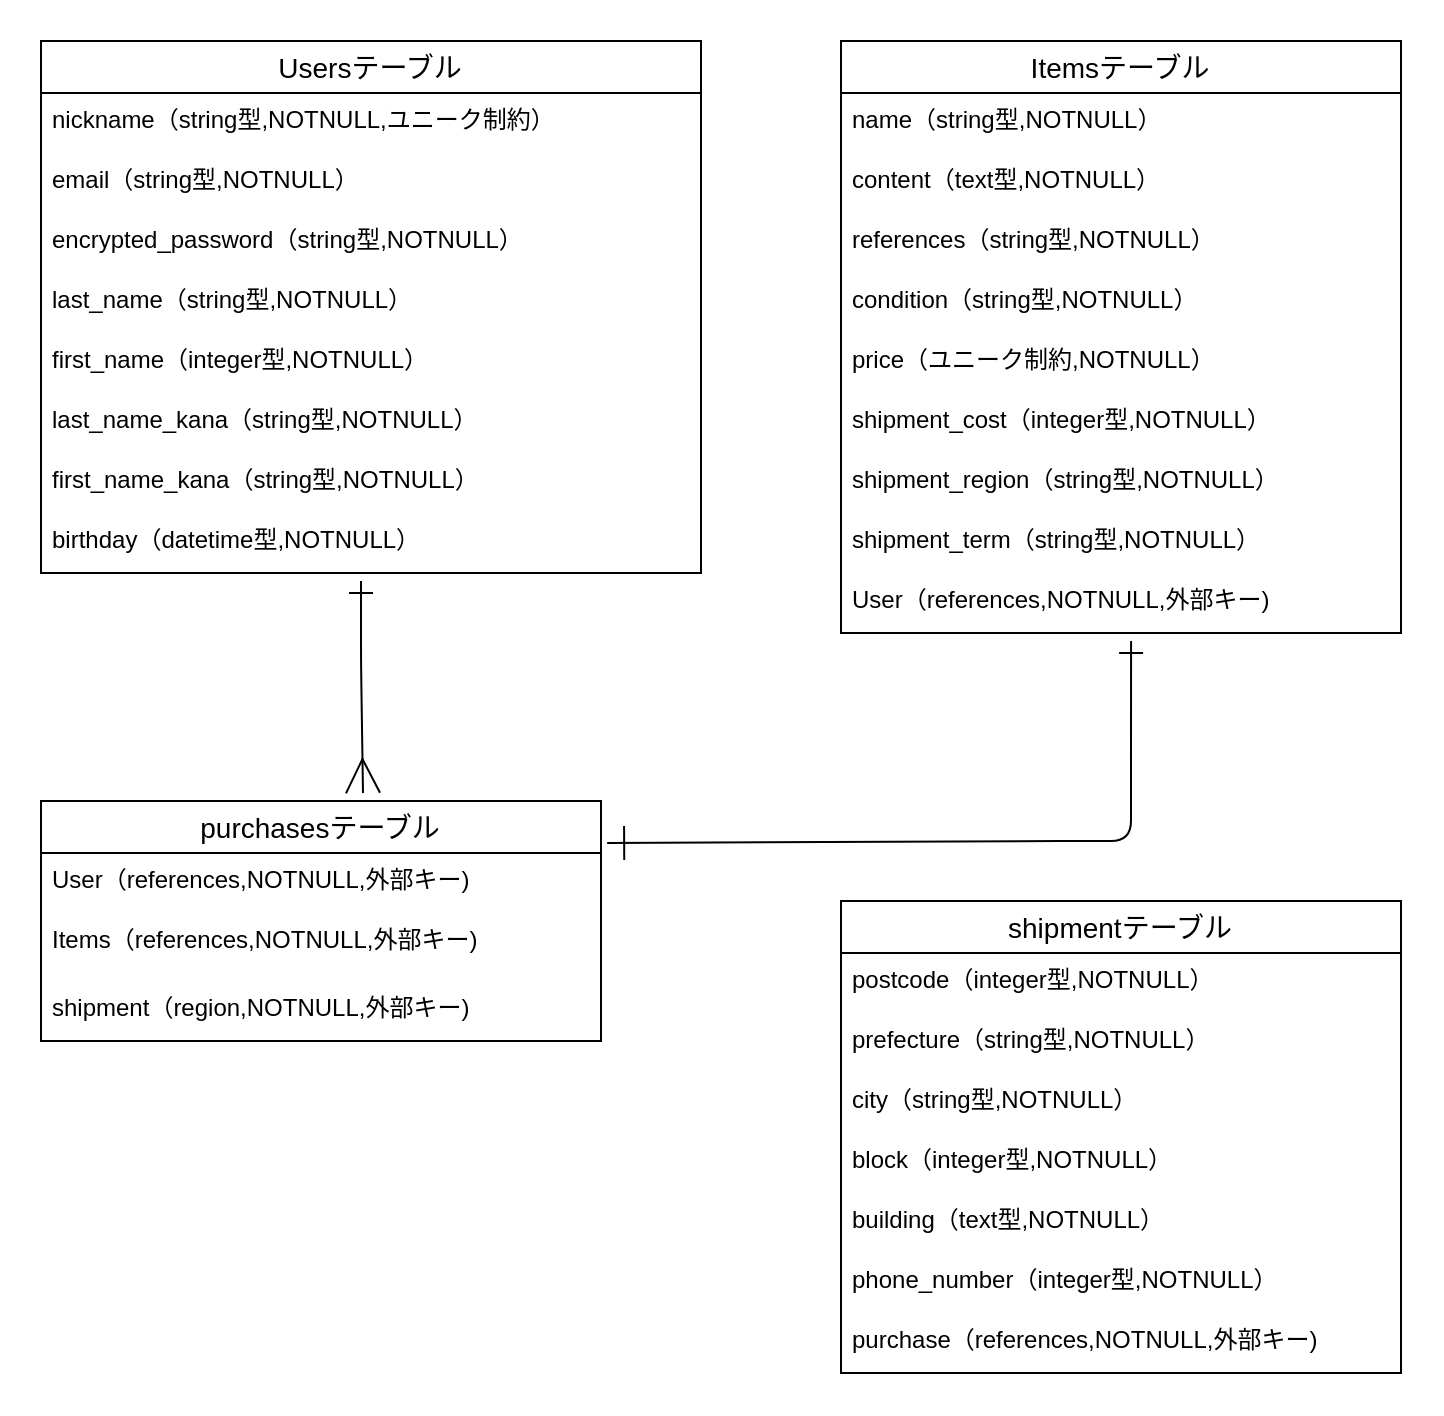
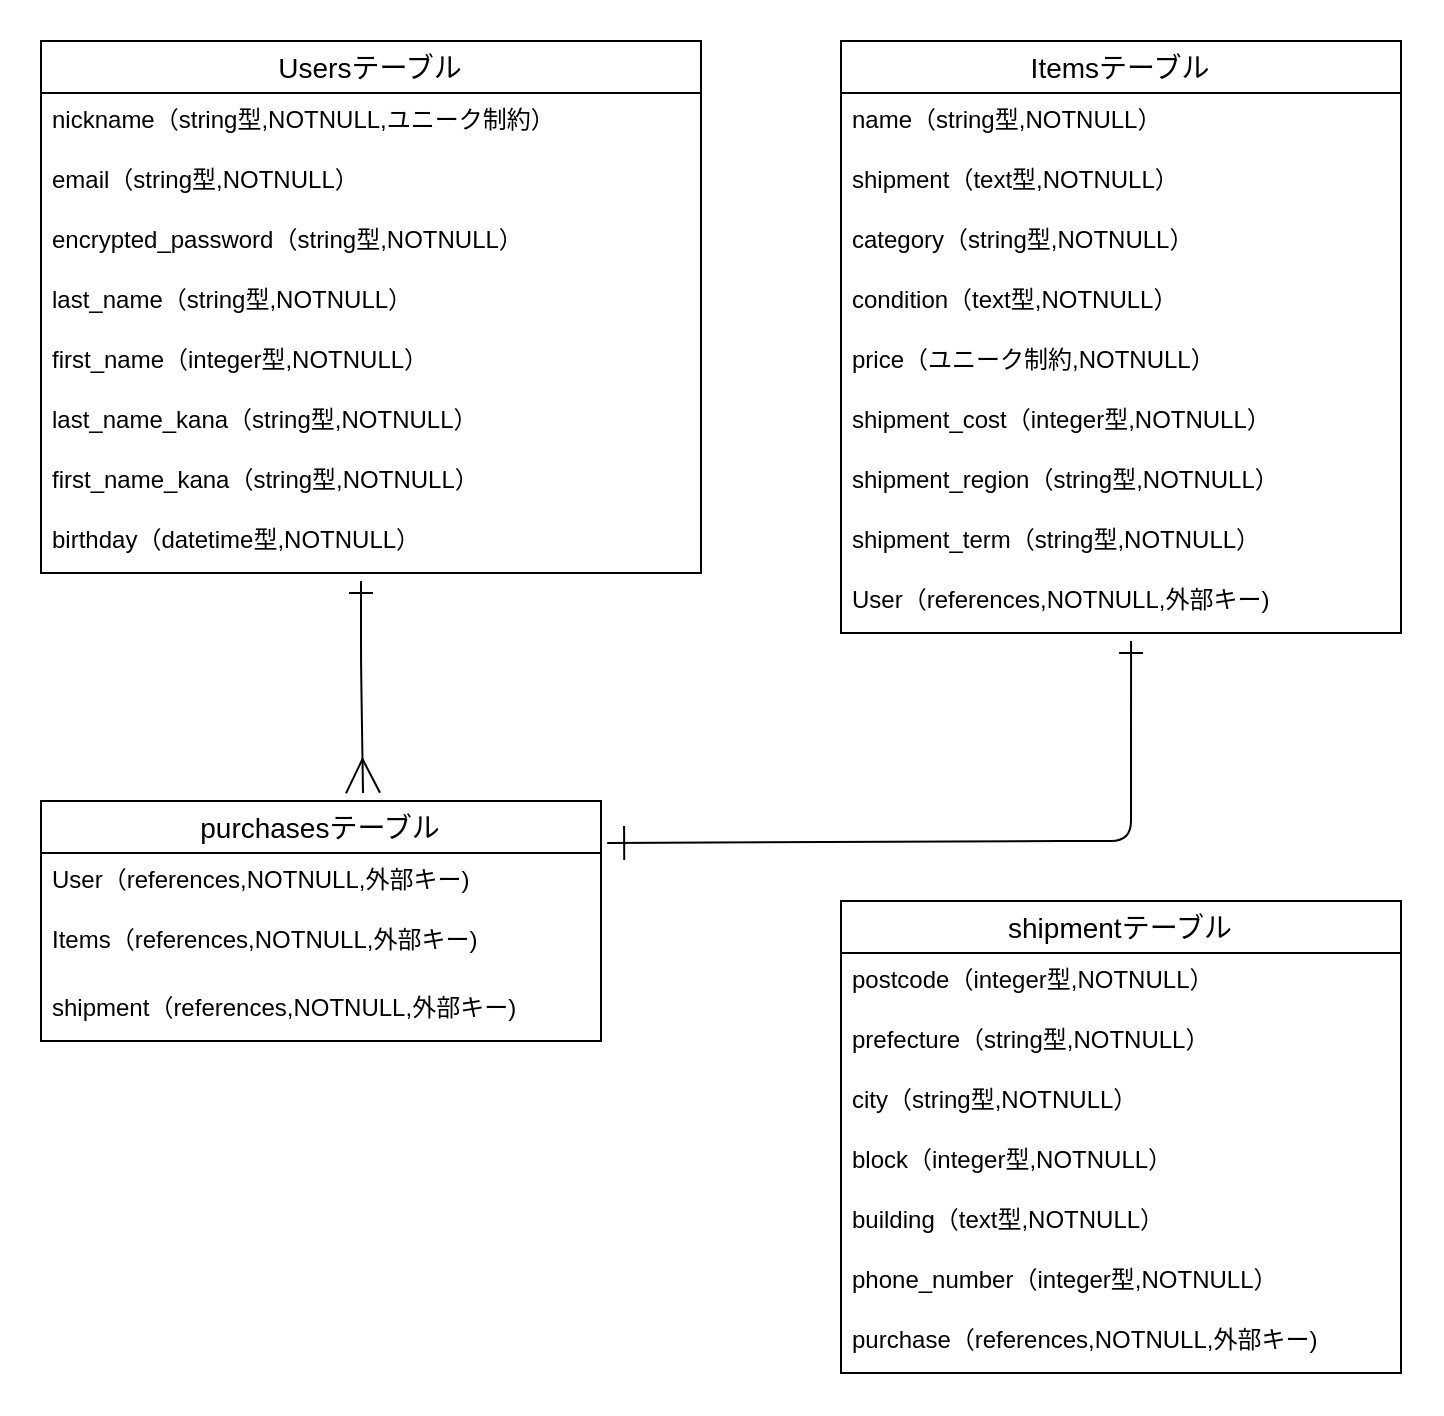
(1013, 180) -> (1016, 180)
(1043, 240) -> (1030, 240)
(1030, 300) -> (1020, 300)
(261, 1008) -> (291, 1008)
